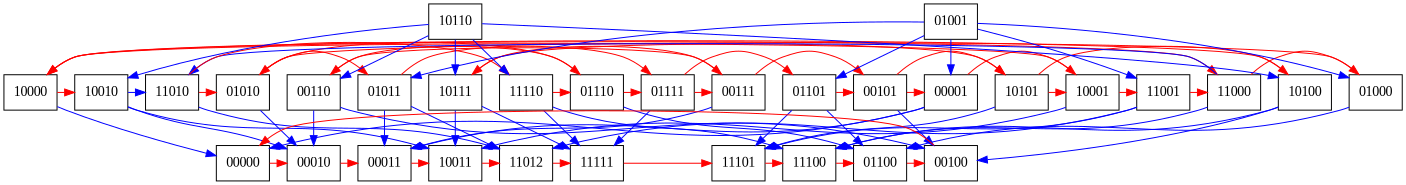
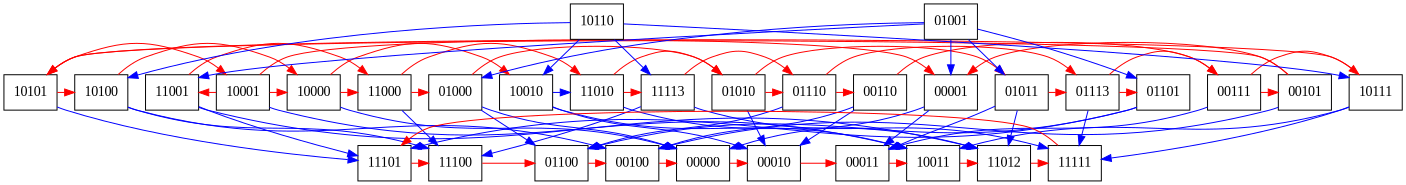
(708, 44) -> (486, 44)
(993, 58) -> (592, 40)
(379, 60) -> none
(526, 92) -> (668, 92)
(668, 92) -> (1092, 92)
(840, 92) -> none
none -> (574, 128)
